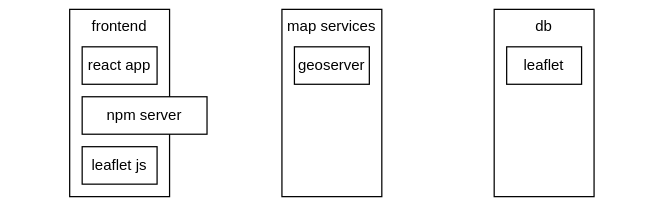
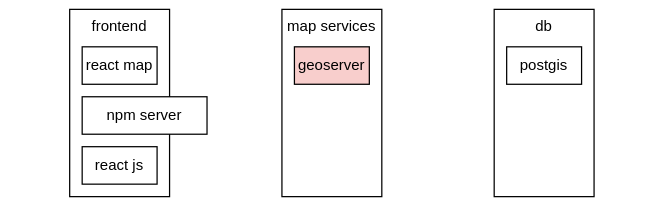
(119, 66) -> (119, 66)
(332, 66) -> (332, 66)
(544, 66) -> (544, 66)
(119, 166) -> (119, 166)
